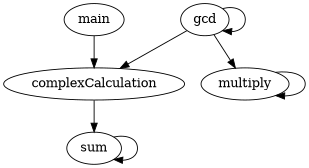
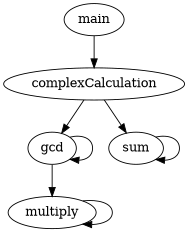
(157, 47) -> (75, 113)
